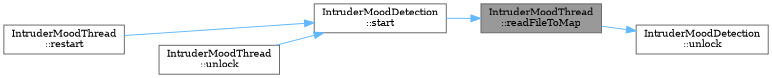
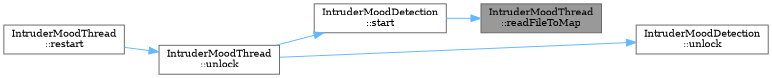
(614, 28) -> (453, 50)
(214, 29) -> (137, 49)
